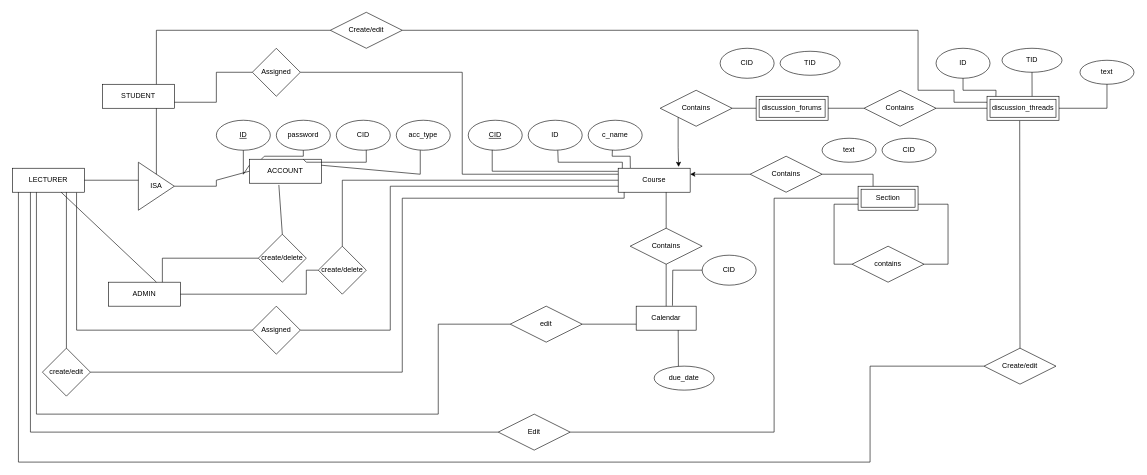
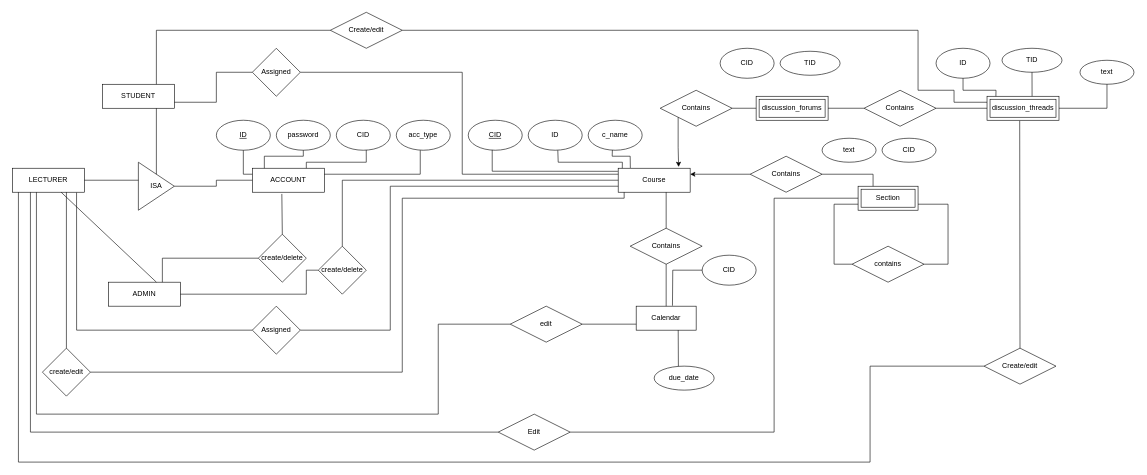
(285, 171) -> (288, 180)
